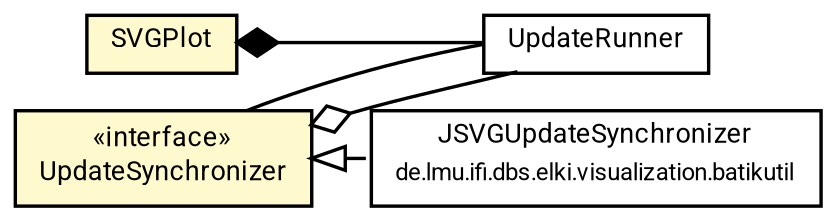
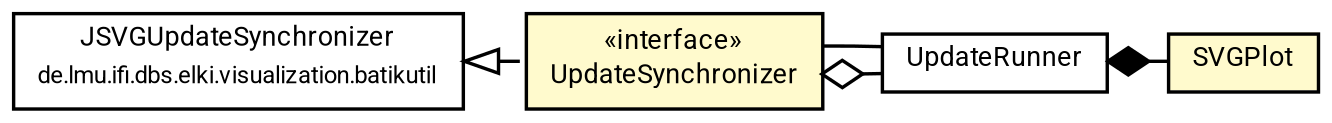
(380, 43) -> (1159, 61)
(358, 158) -> (512, 61)
